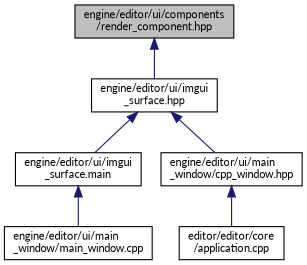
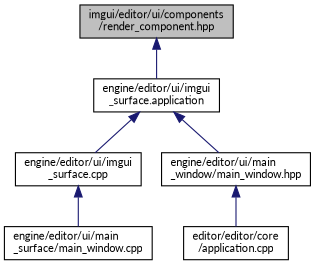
(154, 22) -> (157, 22)
(154, 95) -> (157, 95)
(78, 169) -> (78, 169)
(232, 169) -> (236, 169)
(78, 243) -> (78, 243)
